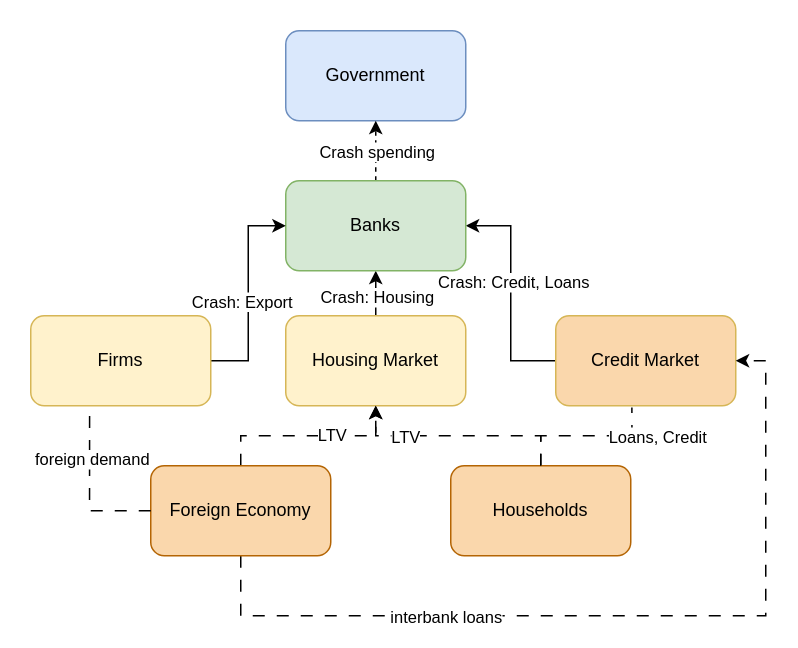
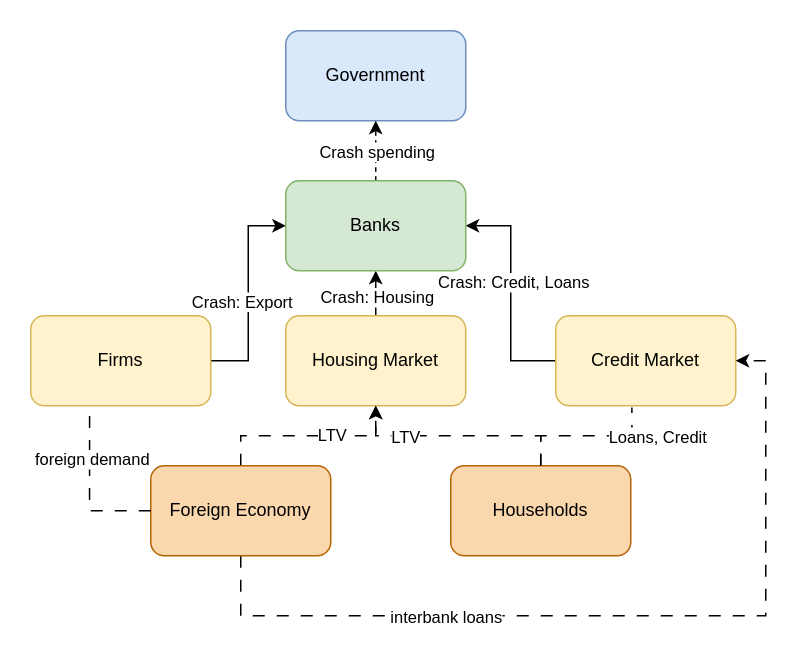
(646, 361) -> (646, 361)
